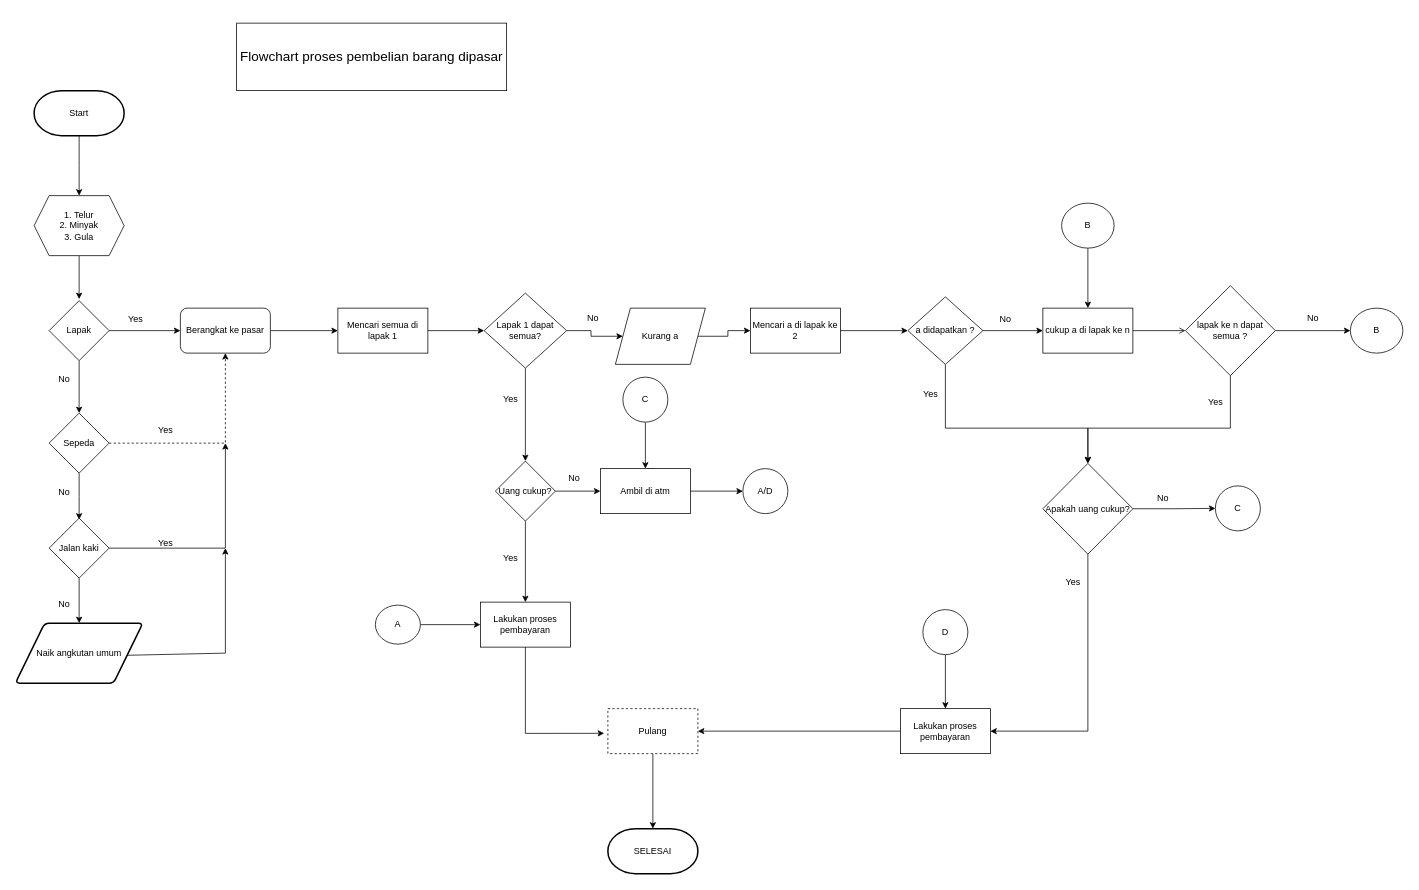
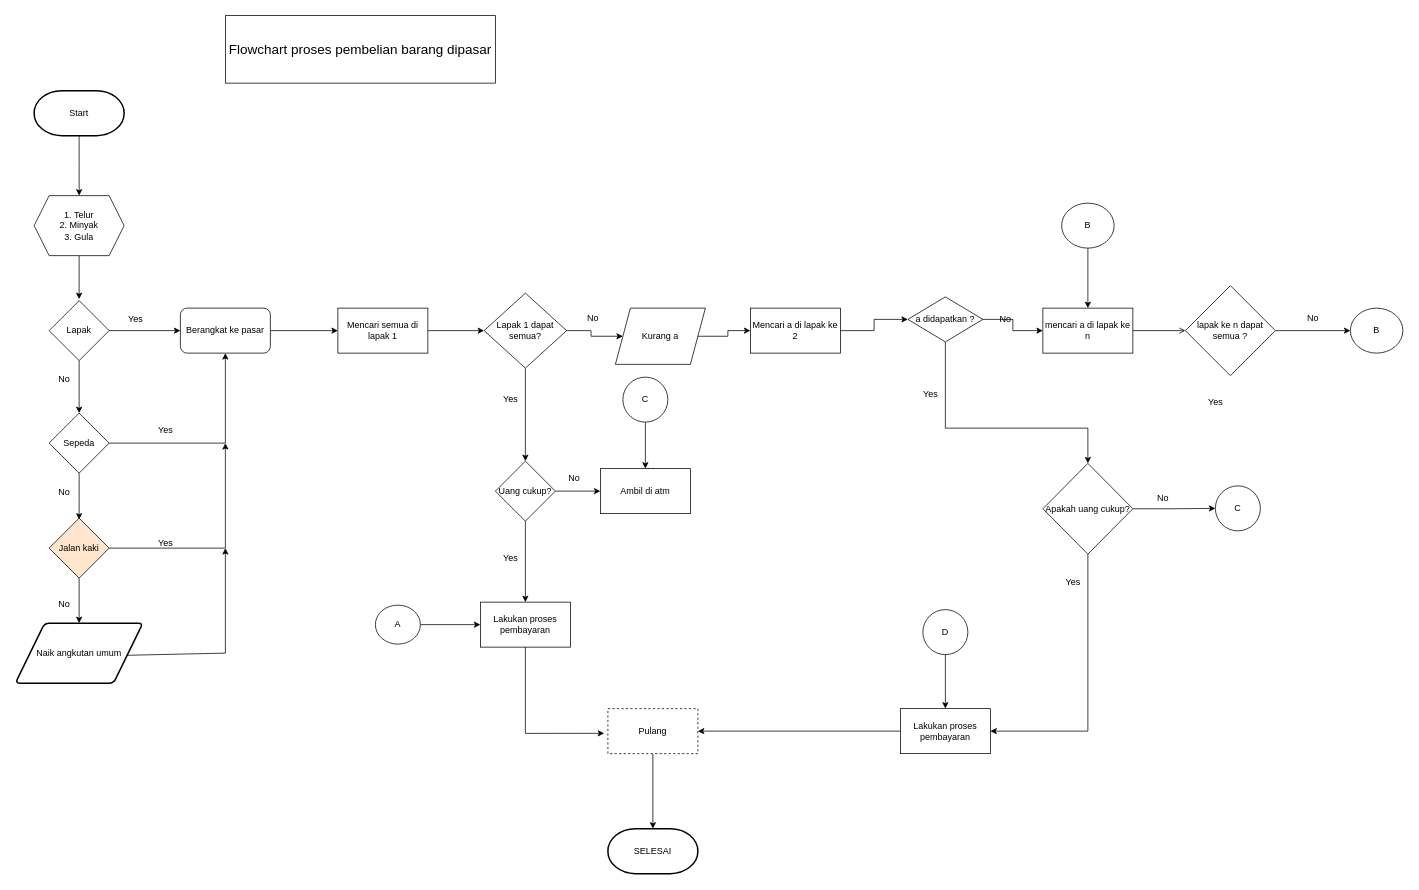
(372, 57) -> (360, 49)
(945, 330) -> (945, 319)
(1088, 330) -> (1088, 330)
(1186, 428) -> none
(210, 443) -> (210, 443)
(736, 491) -> none
(765, 491) -> none
(79, 548) -> (79, 548)
